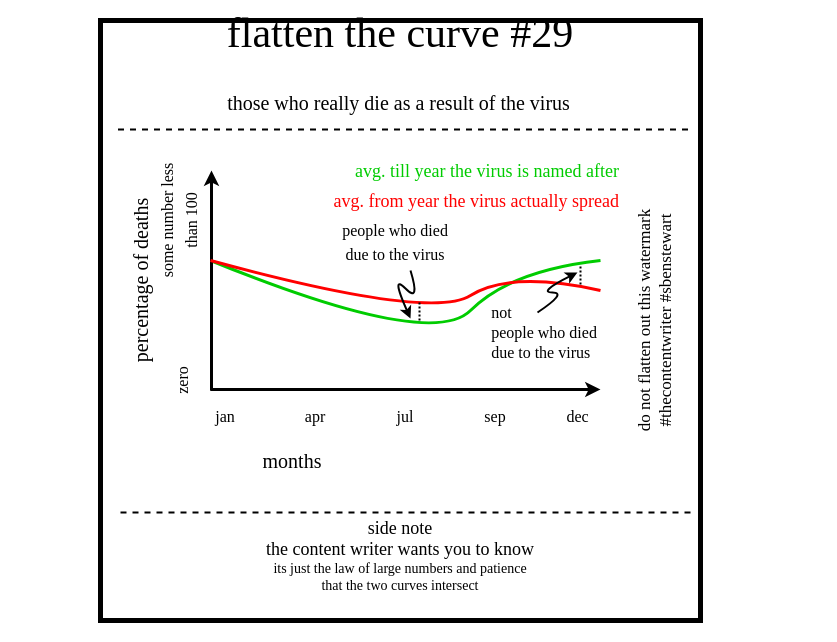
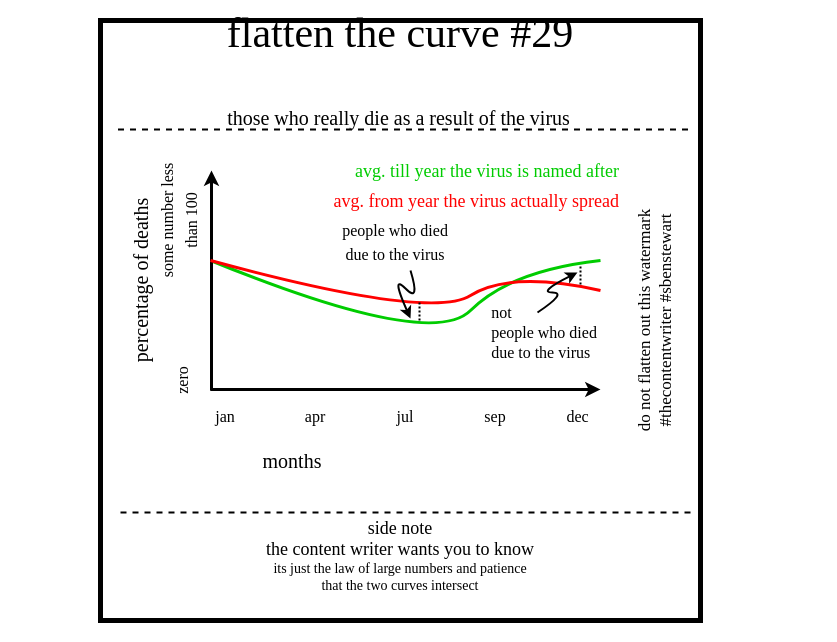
(399, 103) -> (399, 118)
